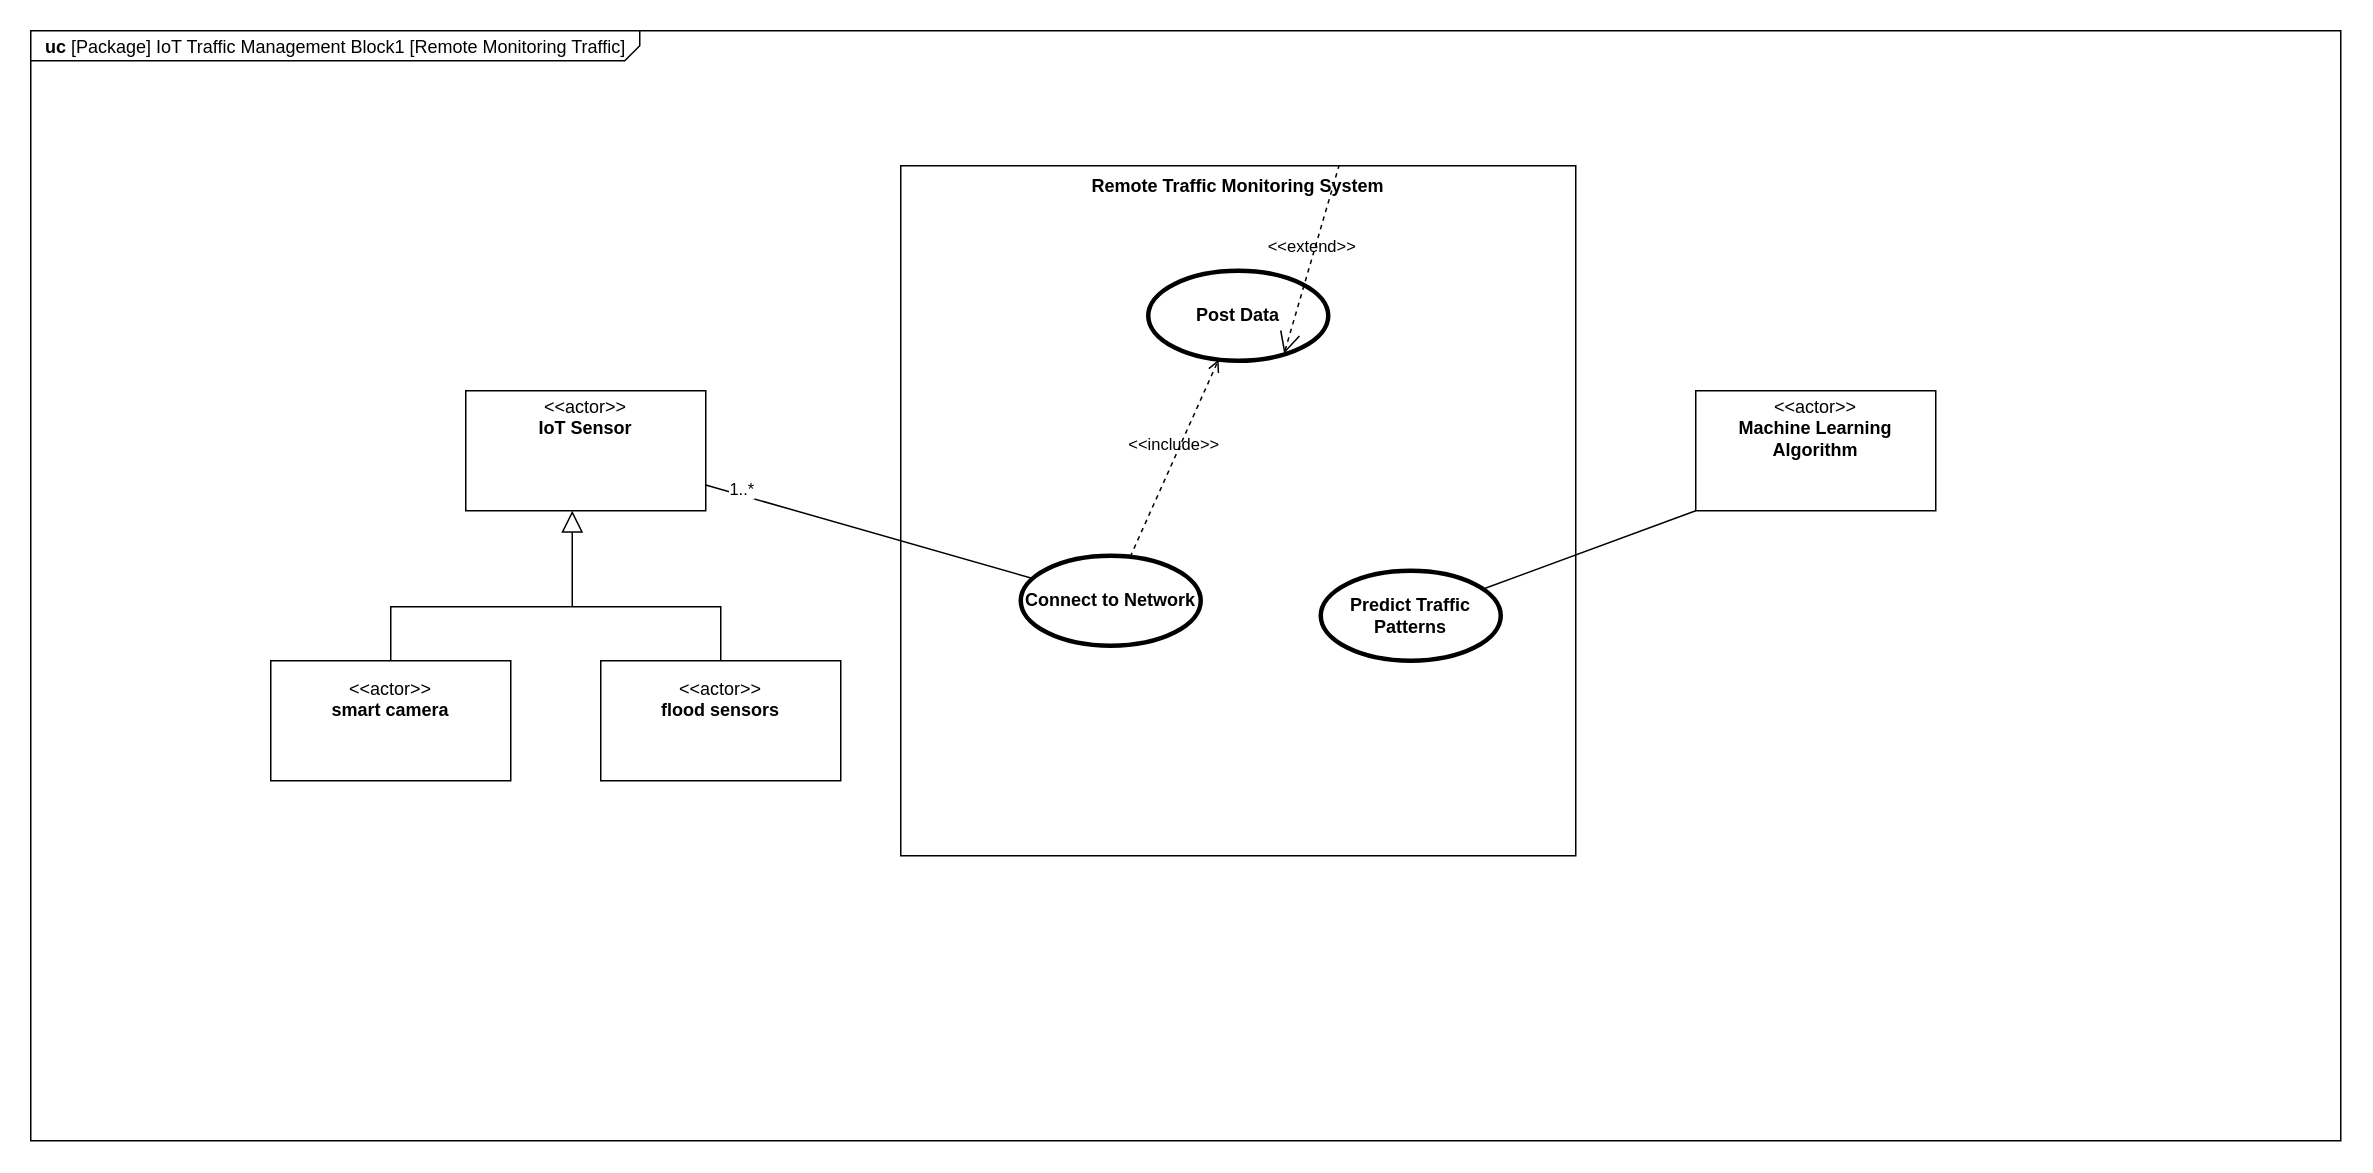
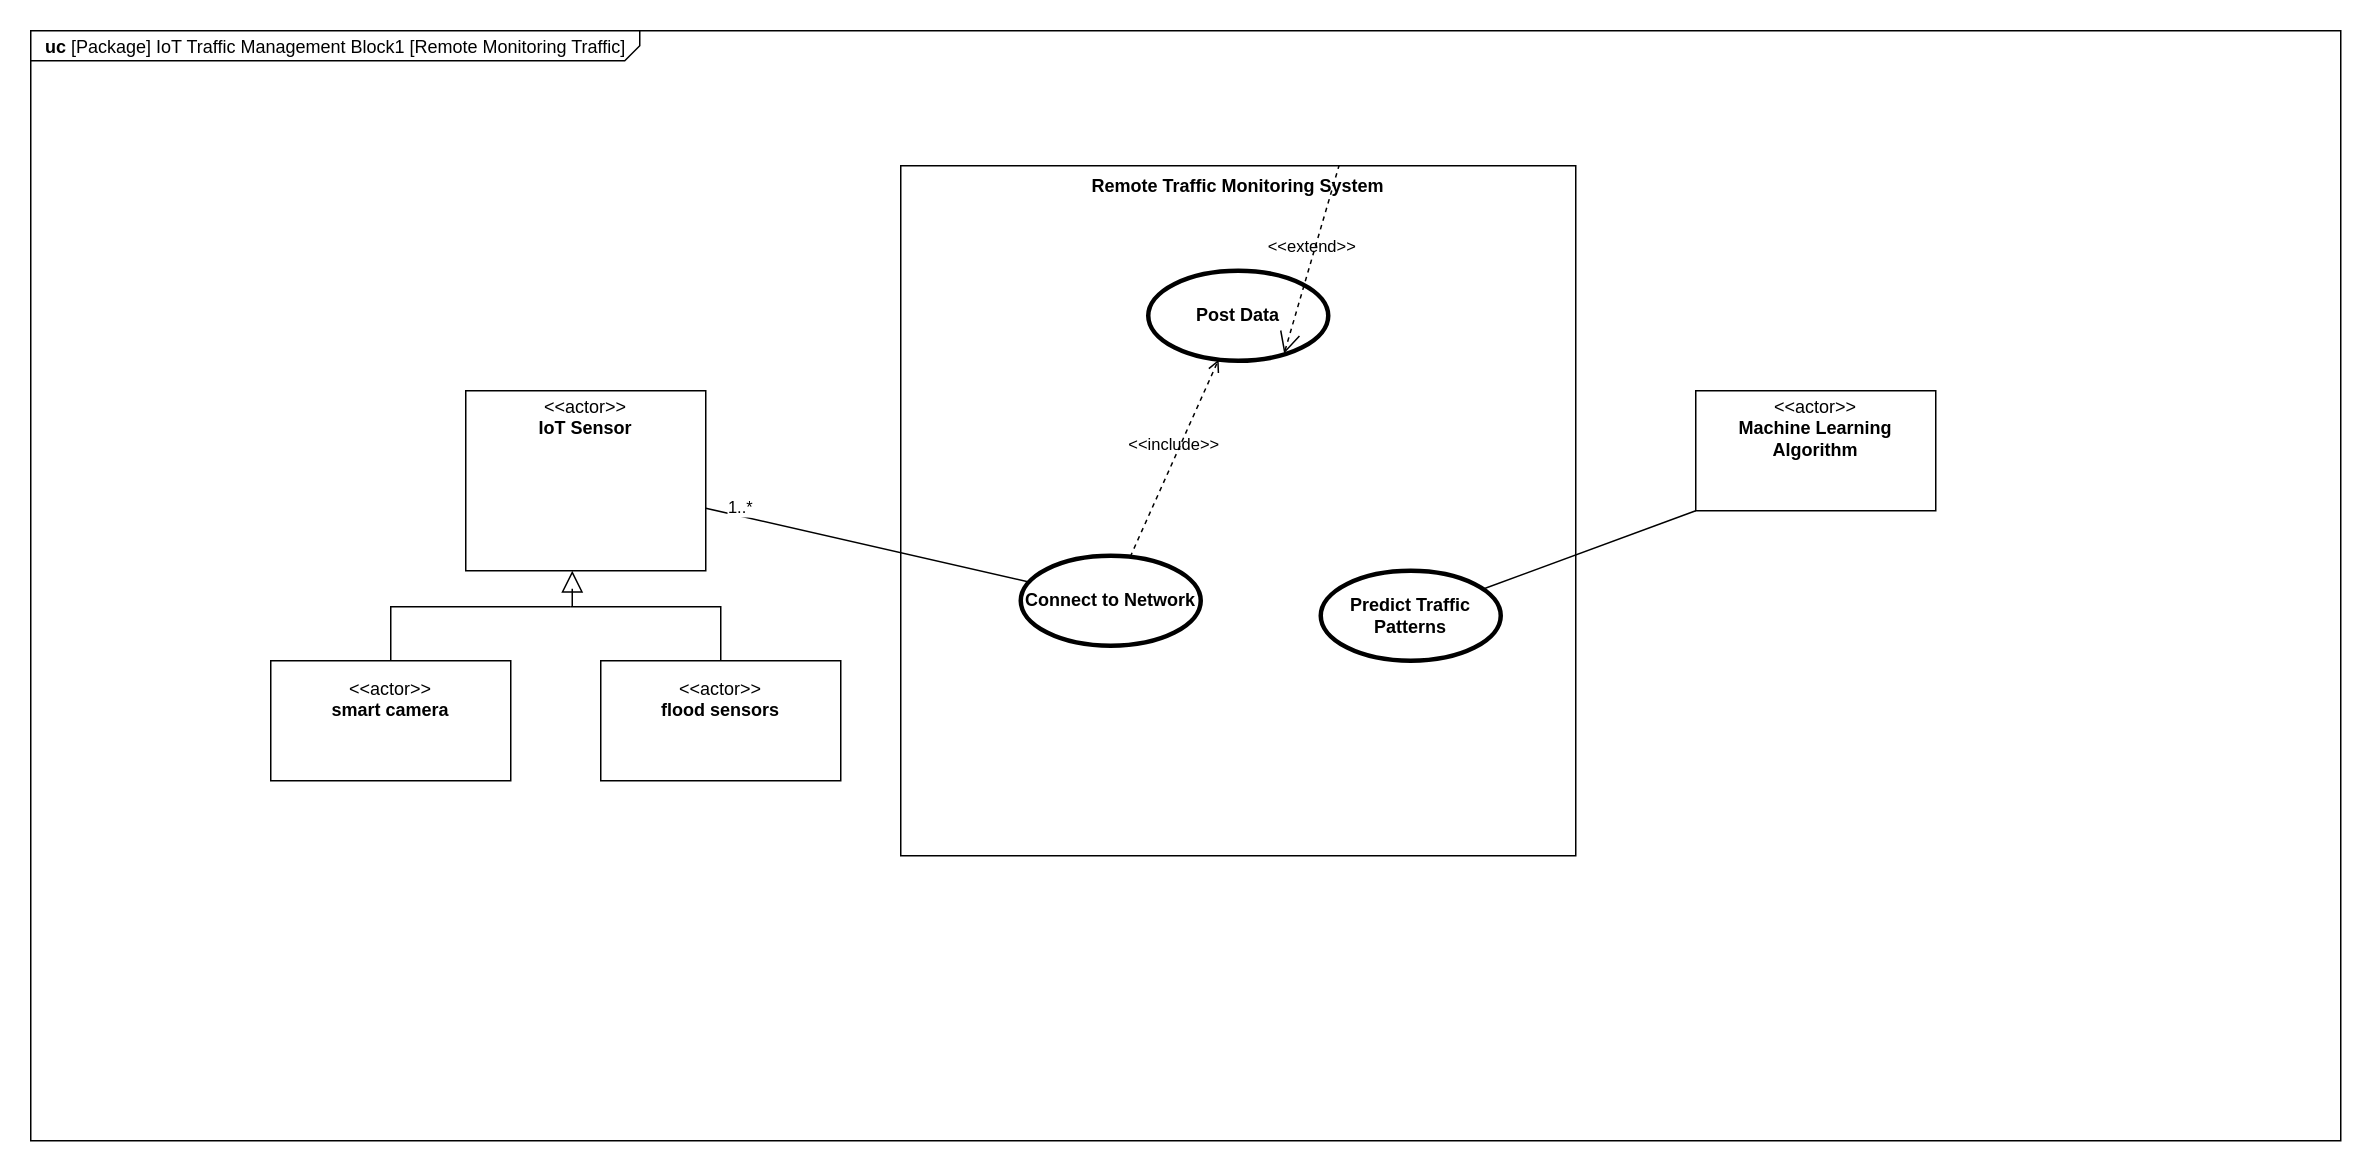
(586, 451) -> (586, 481)
